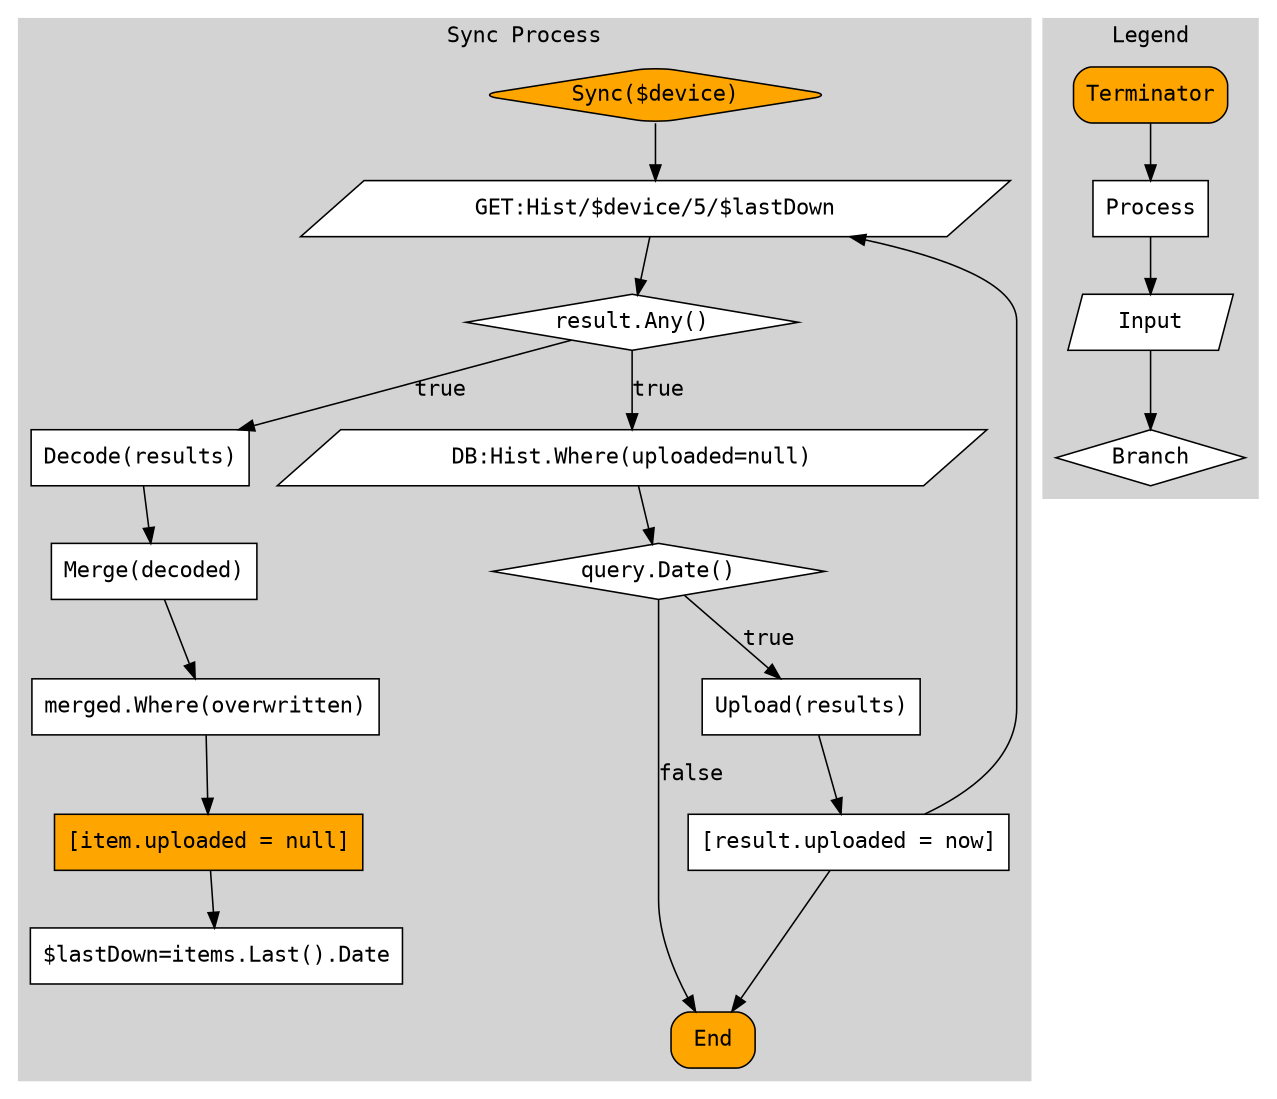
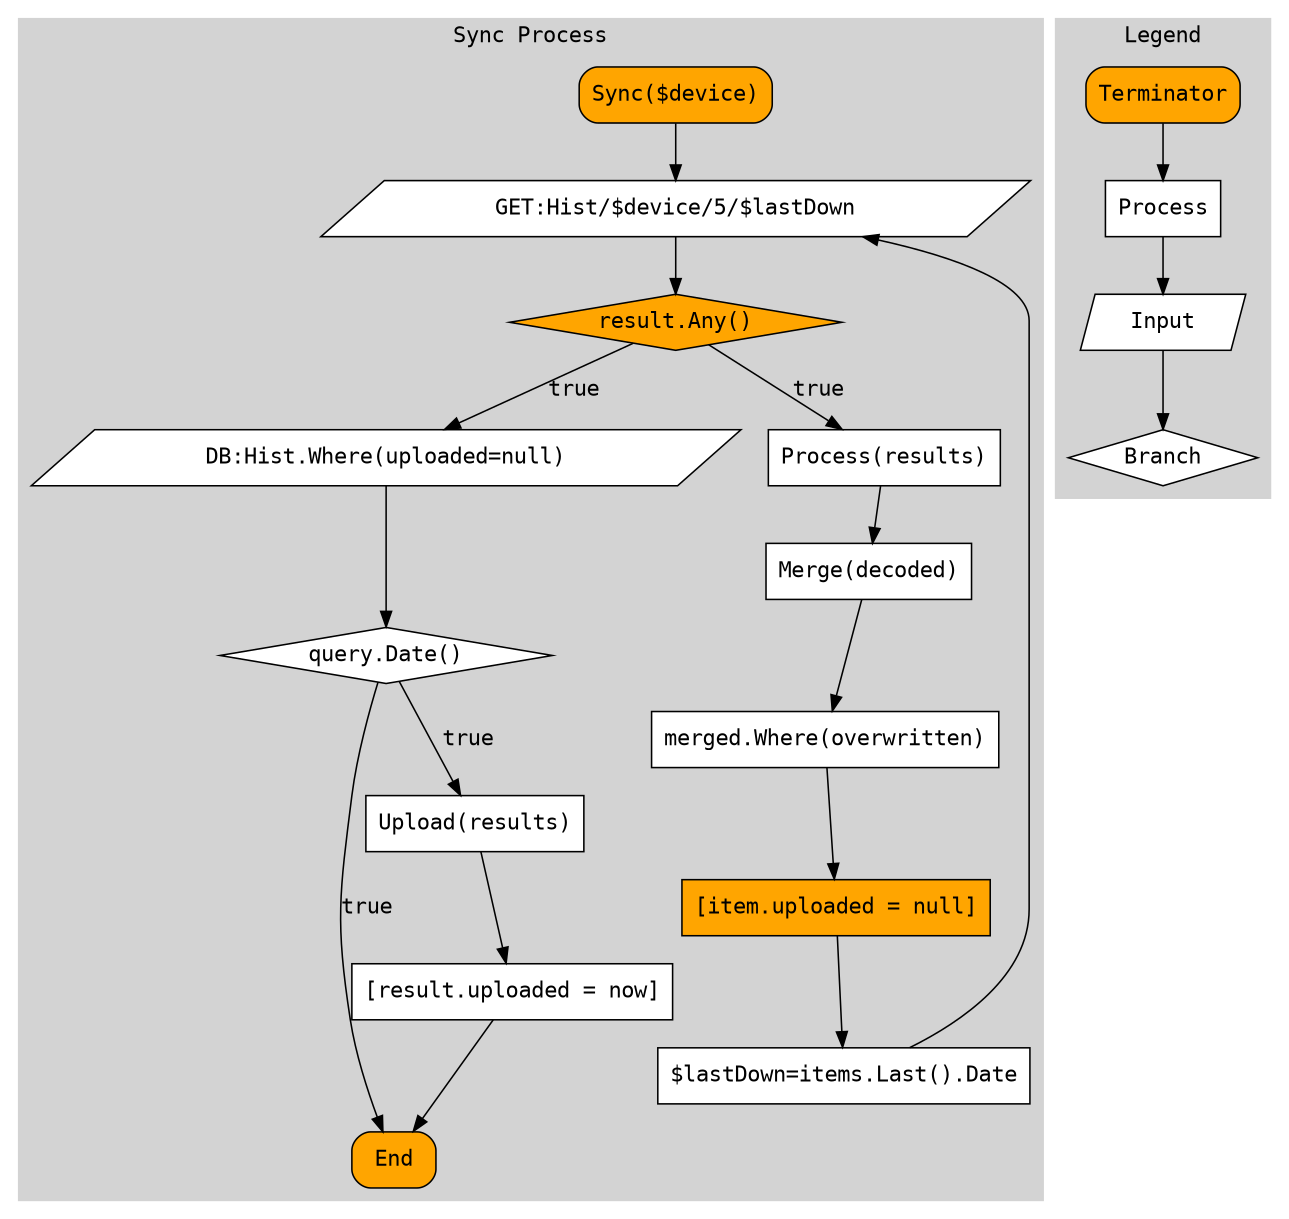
(655, 95) -> (676, 95)
(632, 322) -> (676, 322)
(140, 458) -> (884, 458)
(1017, 498) -> (1029, 621)
(691, 775) -> (367, 908)
